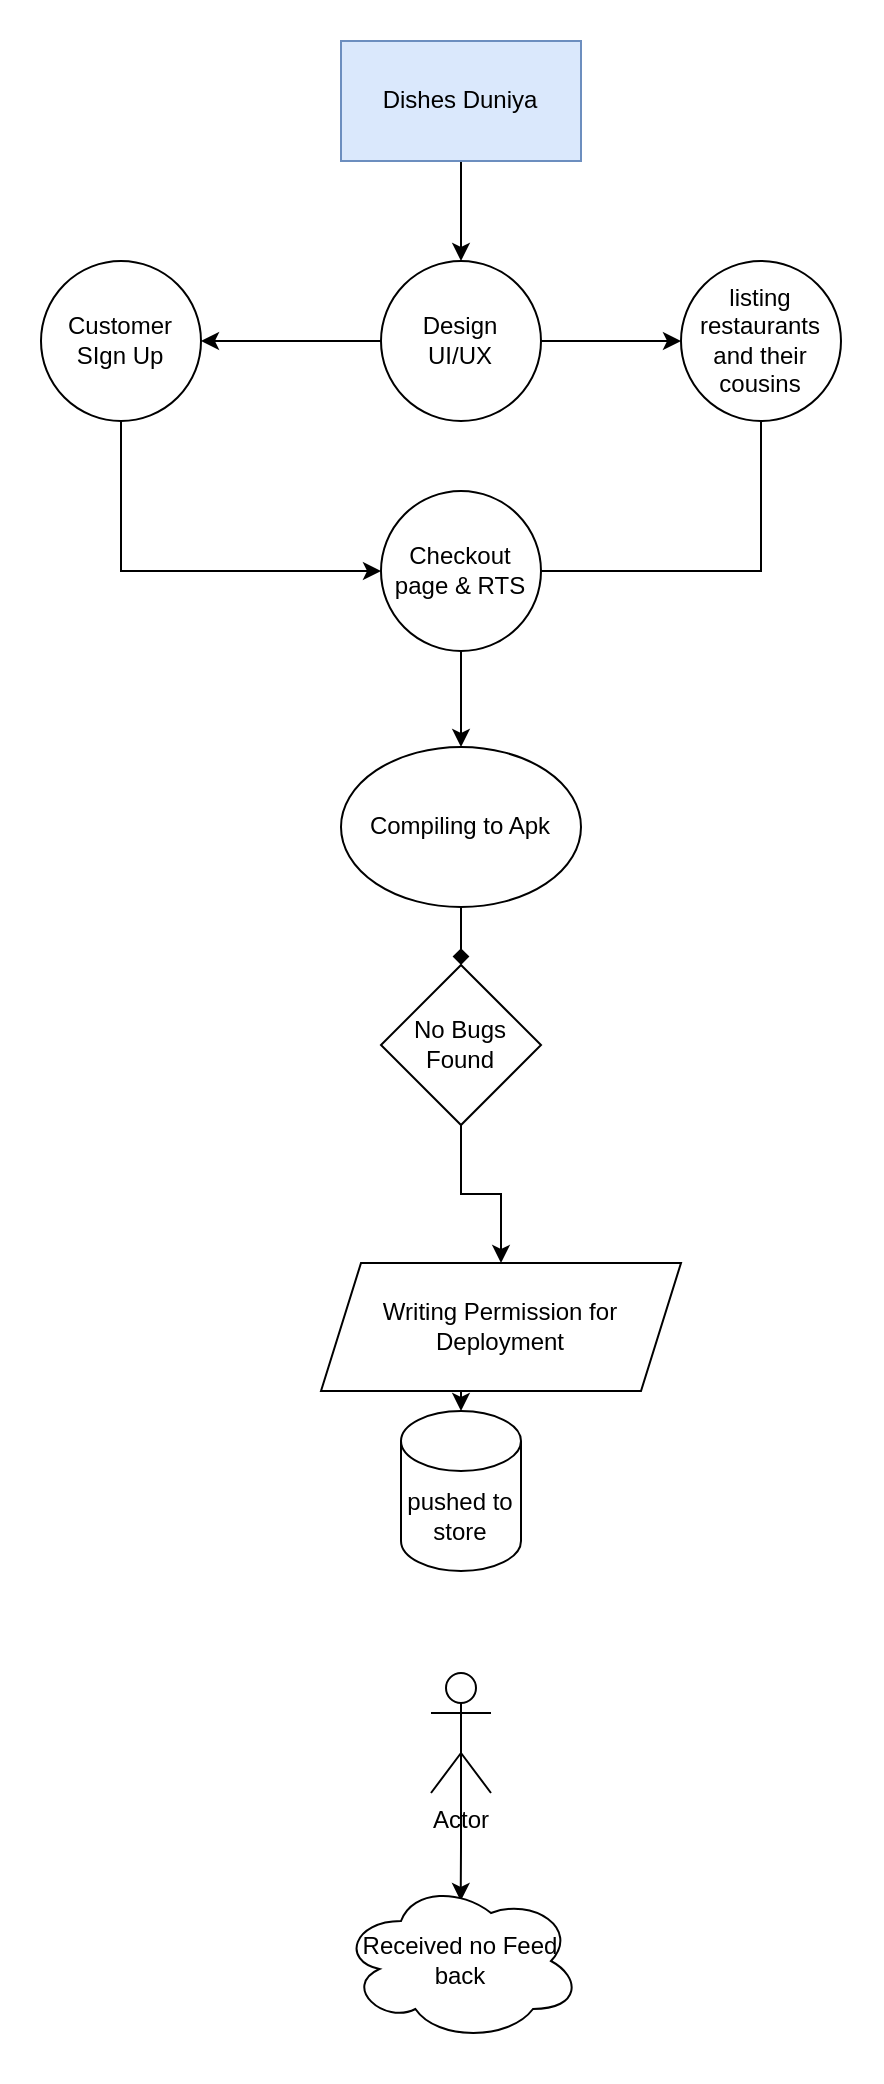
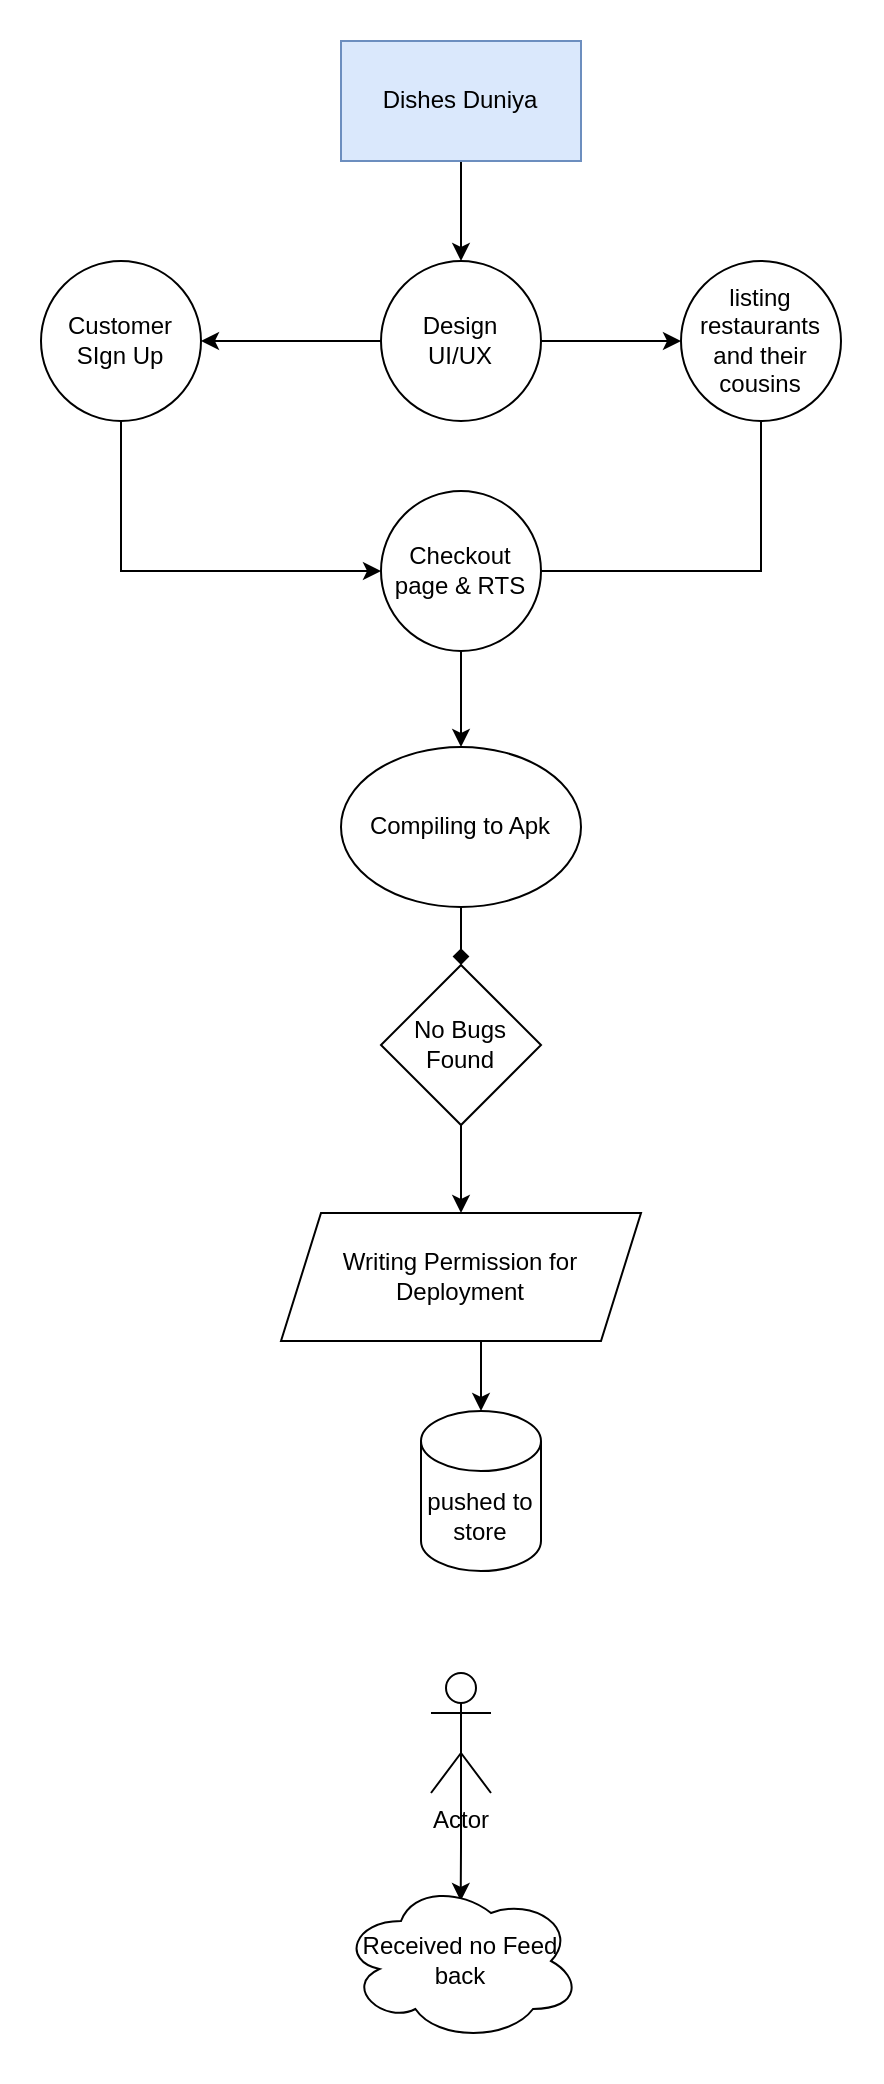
(501, 1327) -> (461, 1277)
(461, 1491) -> (481, 1491)
